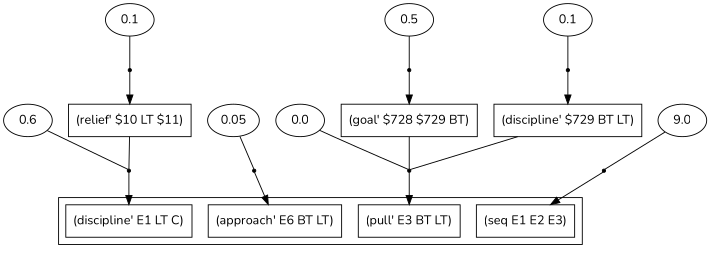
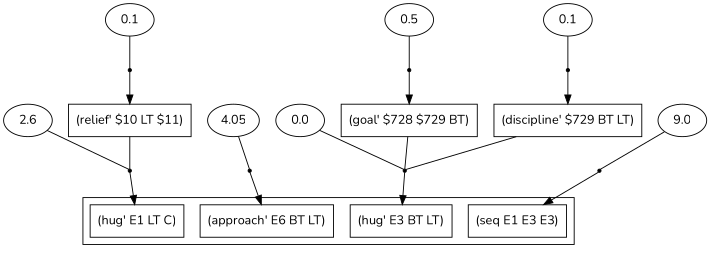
(28, 120) -> (28, 120)
(233, 120) -> (233, 120)
(129, 221) -> (137, 221)
(409, 221) -> (401, 221)
(526, 221) -> (517, 221)
